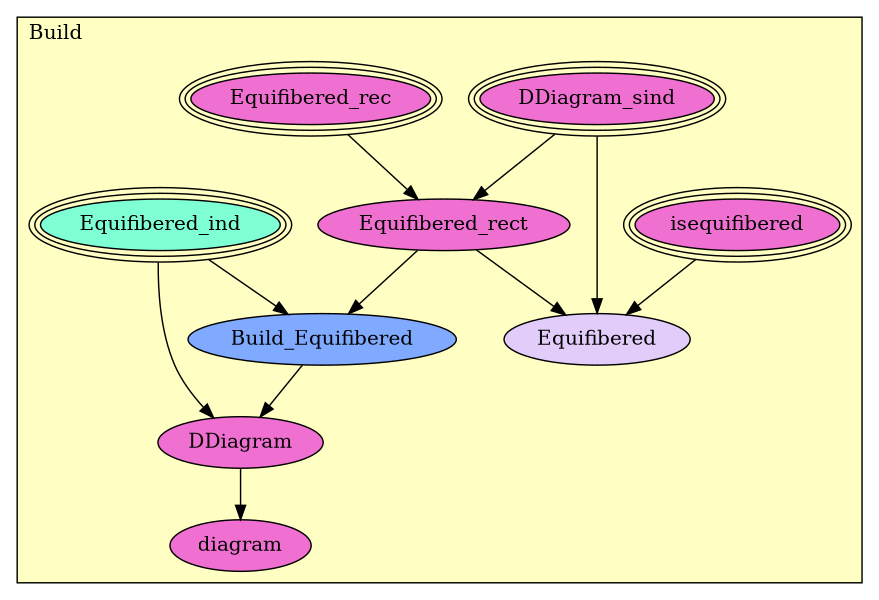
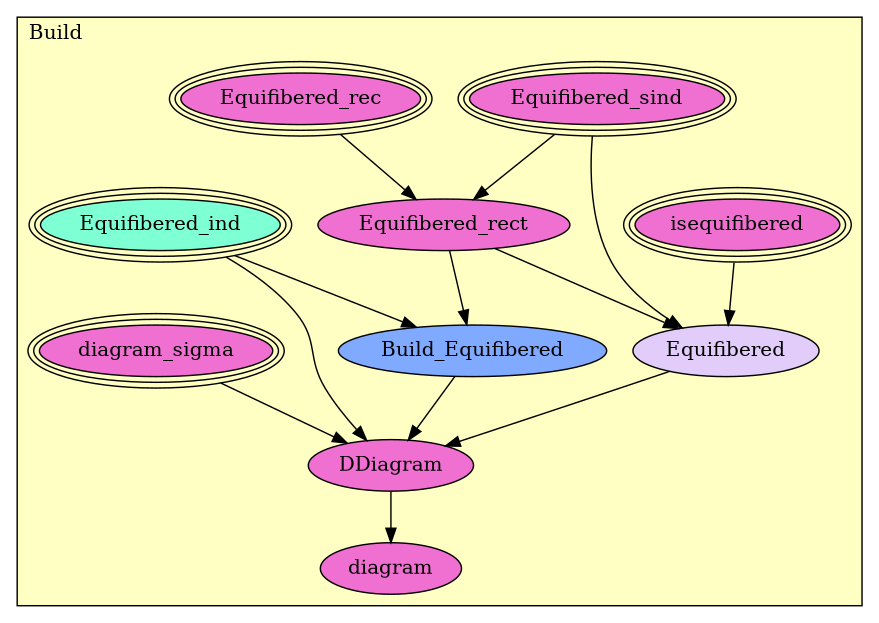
(597, 99) -> (597, 99)
none -> (156, 351)
none -> (564, 407)
